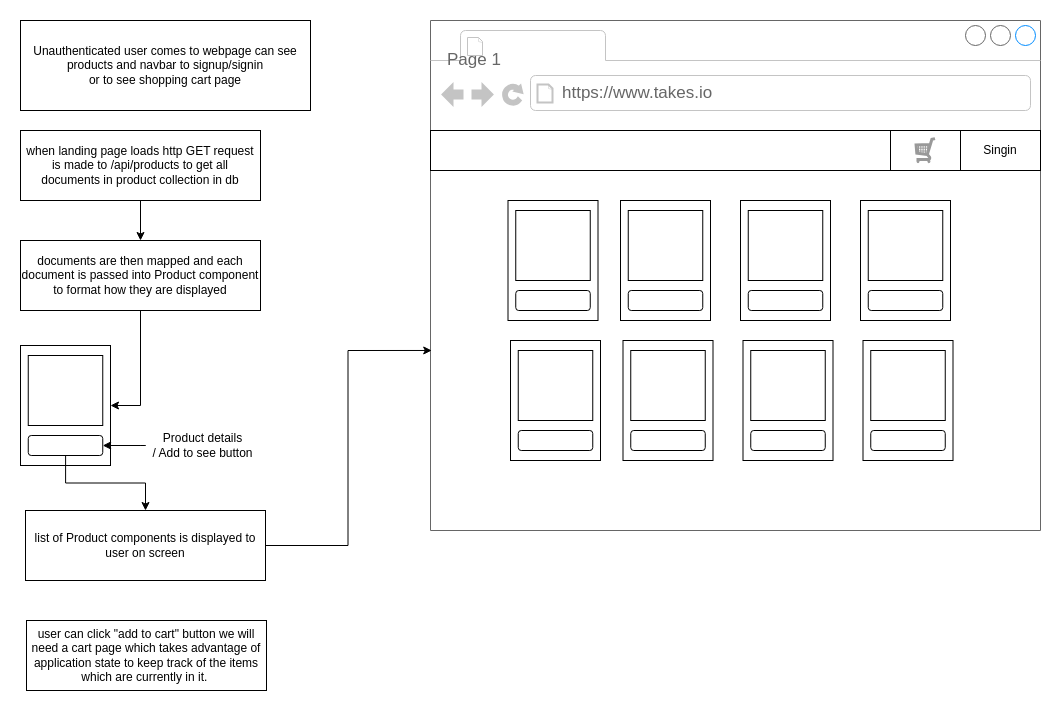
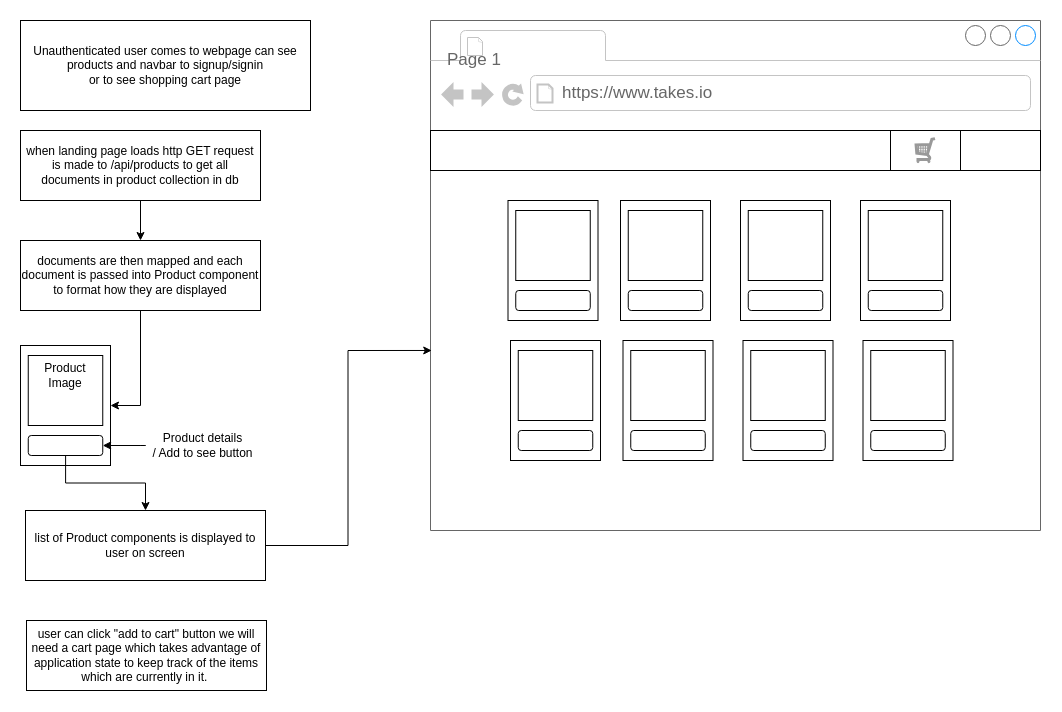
(1001, 151) -> none
none -> (66, 376)
